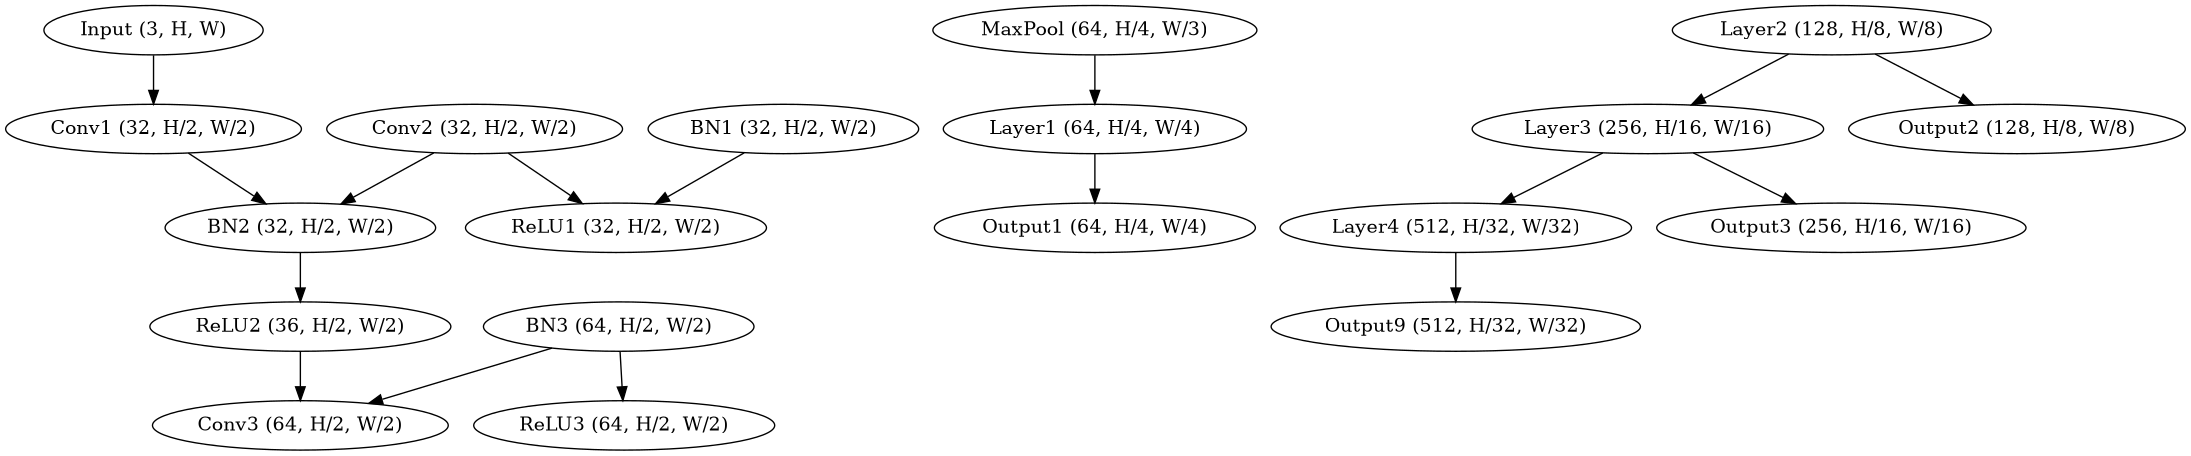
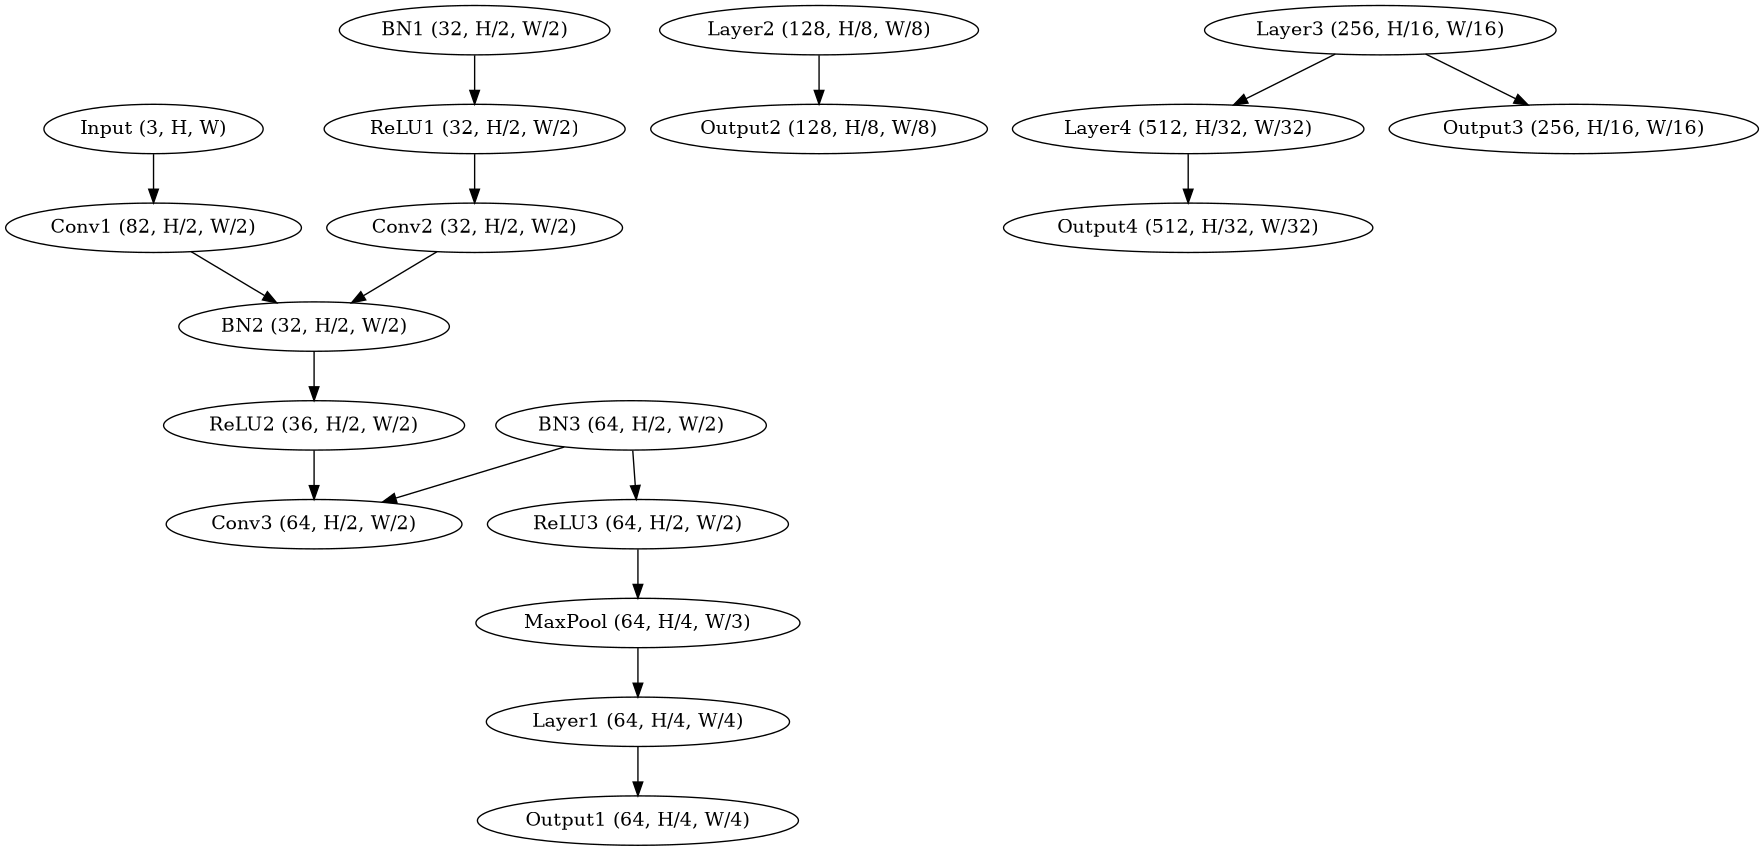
(1746, 76) -> none
(154, 129) -> (154, 228)
(539, 174) -> (475, 172)
(1456, 327) -> (1188, 228)
none -> (638, 567)
